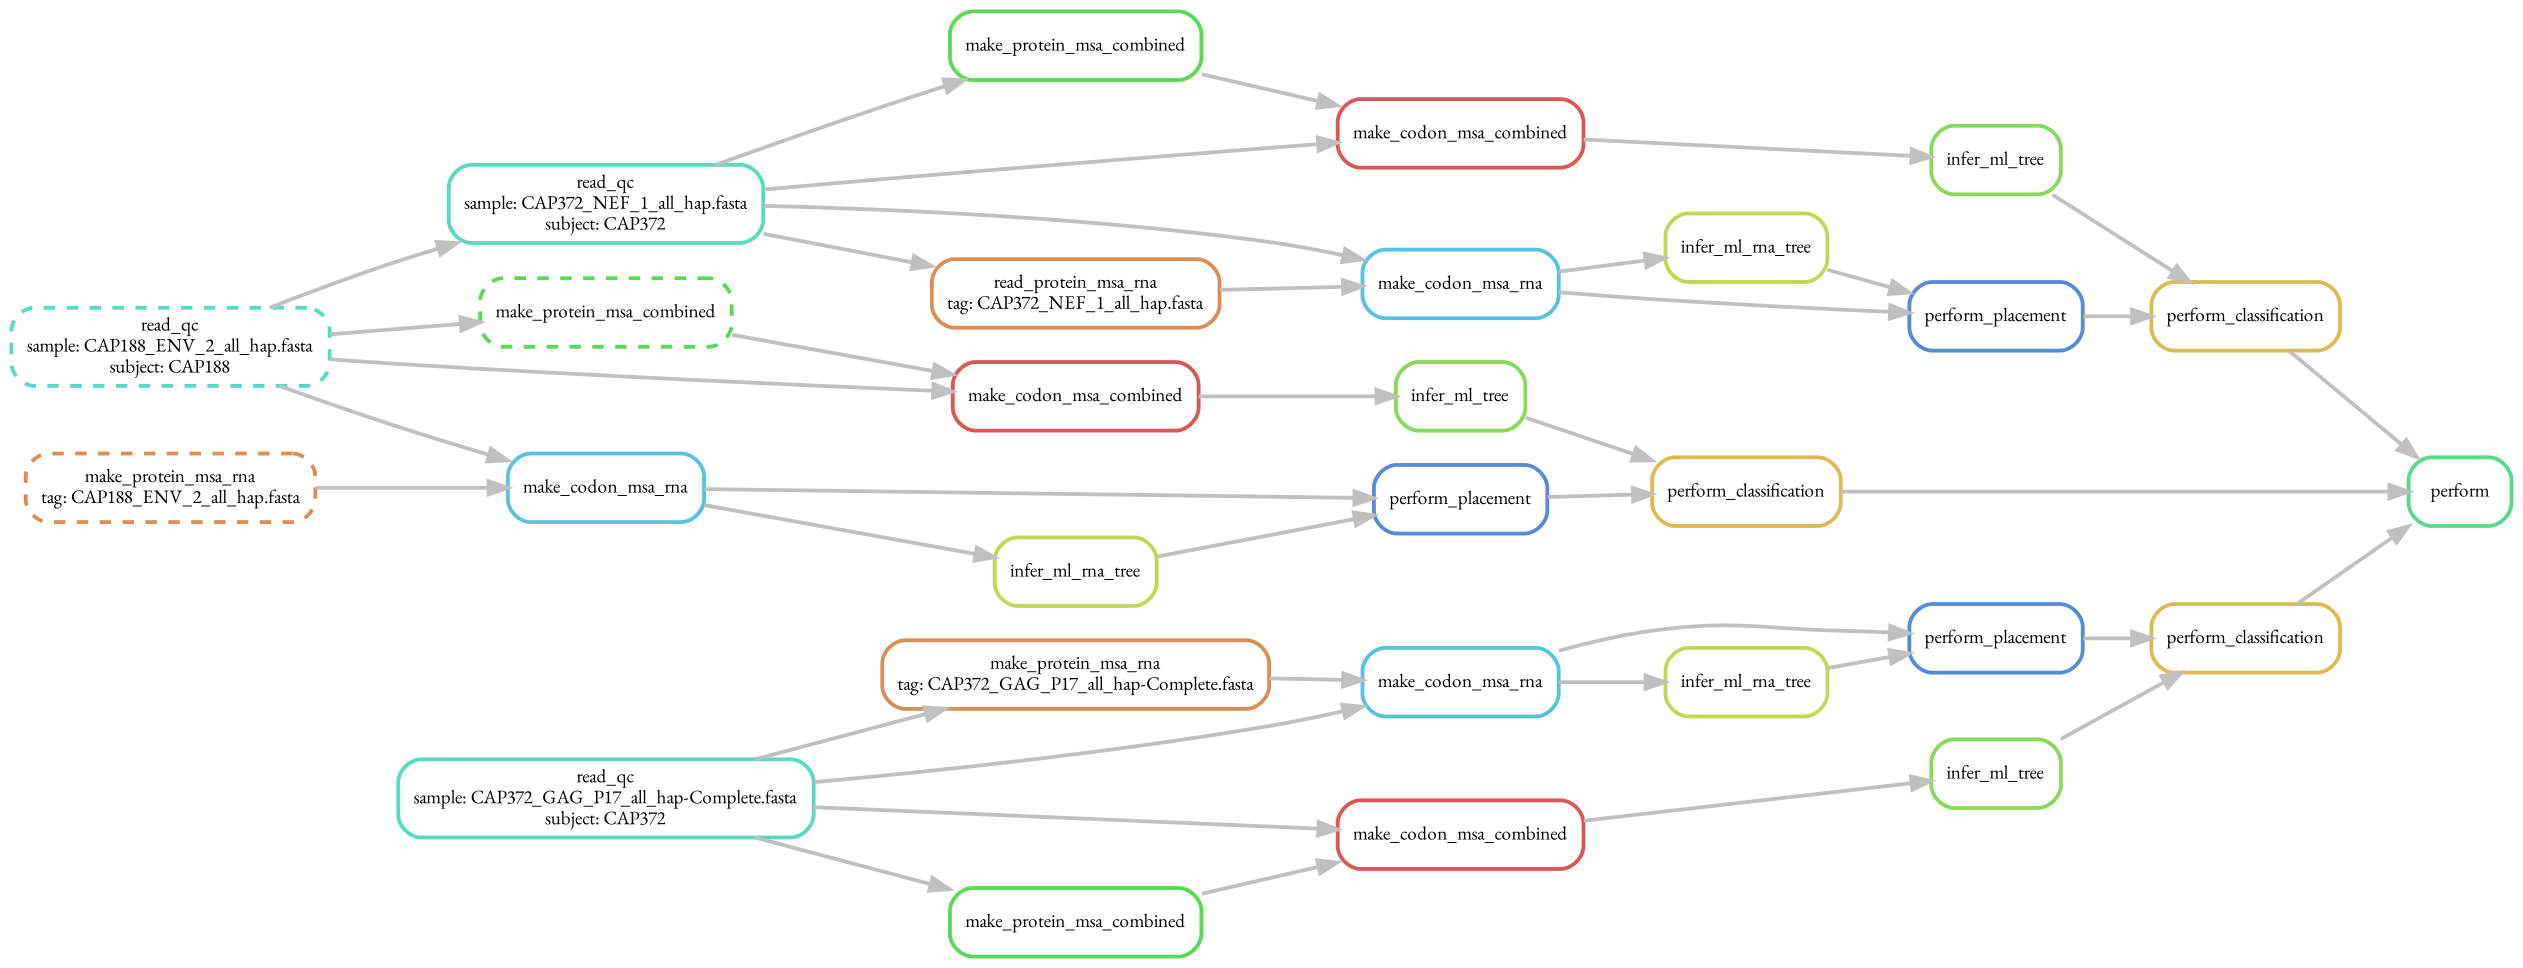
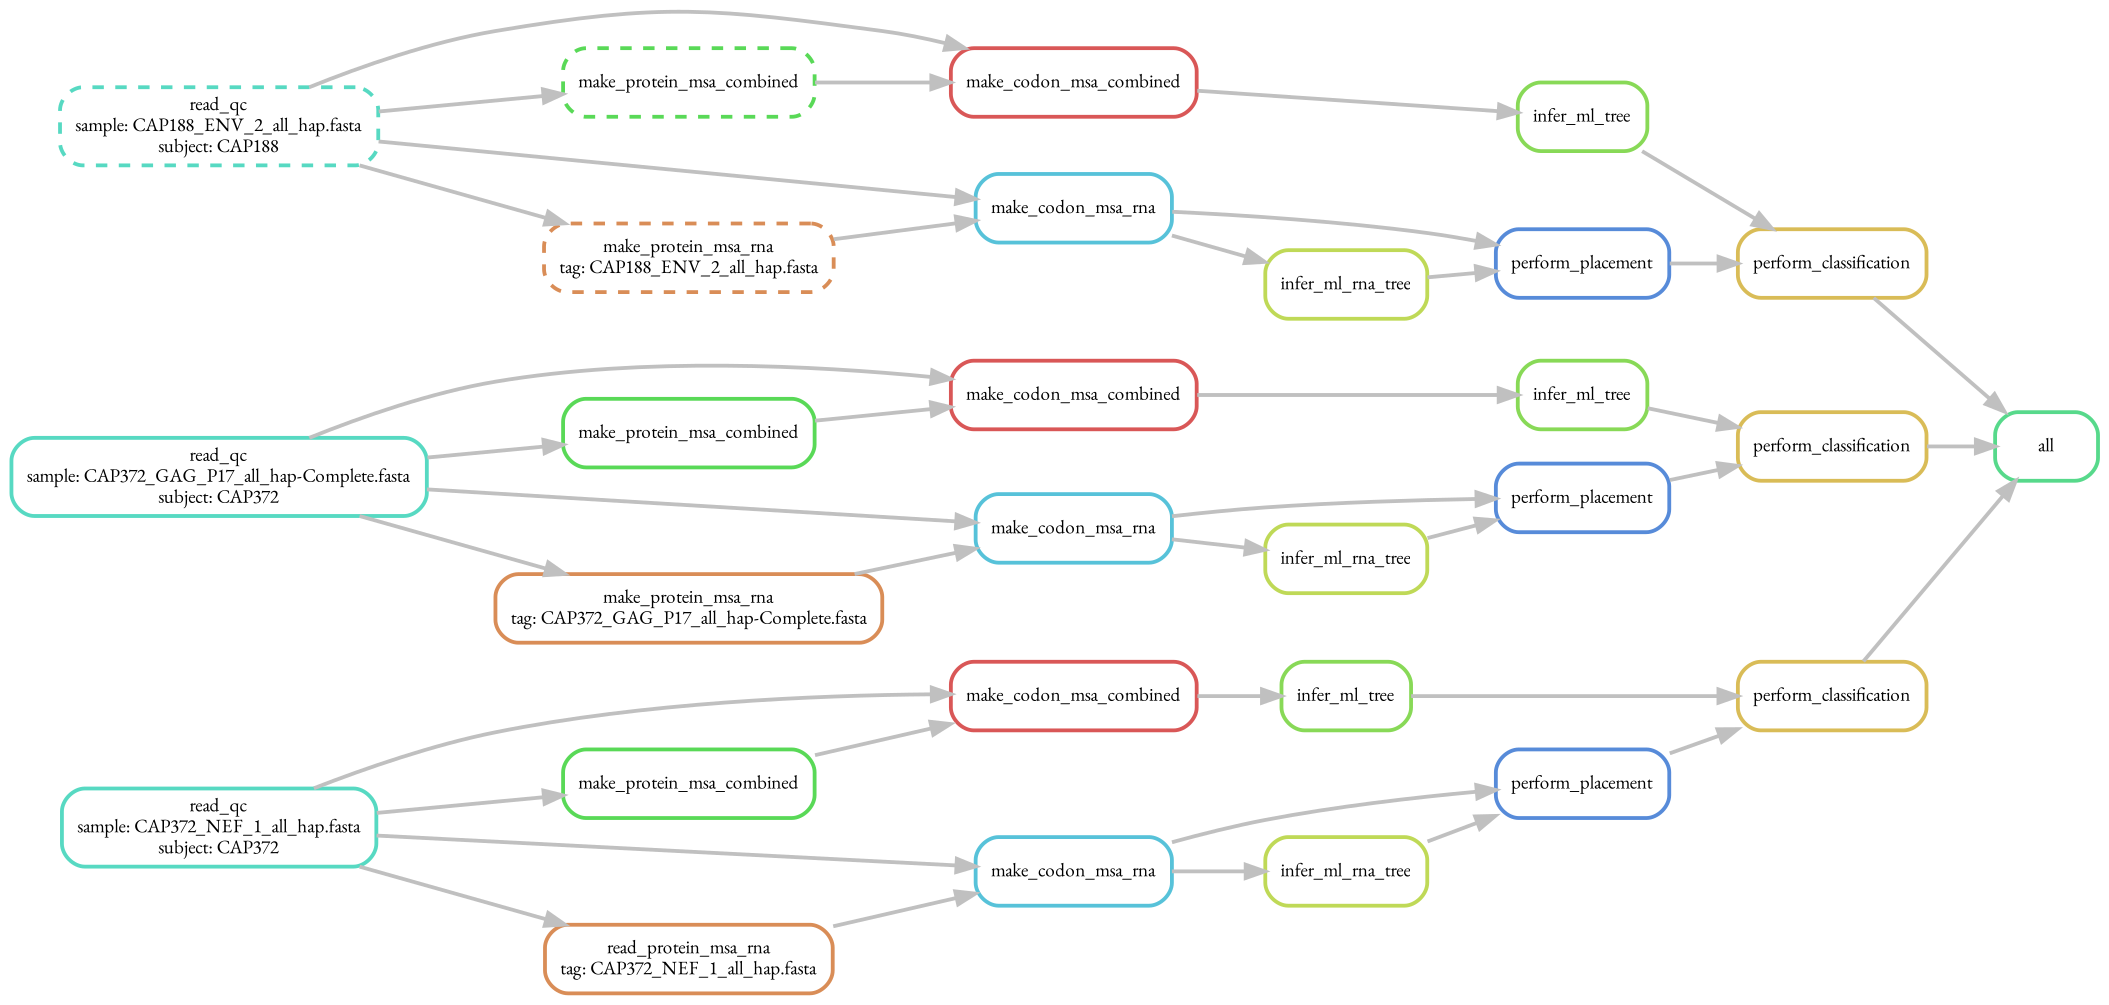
(353, 276) -> (453, 192)
(2460, 492) -> (2047, 446)
